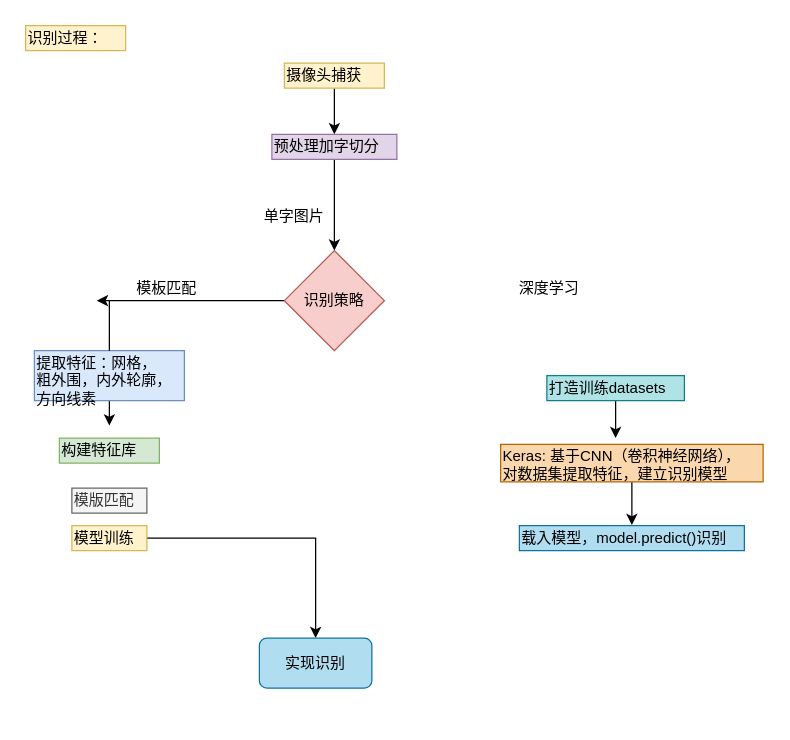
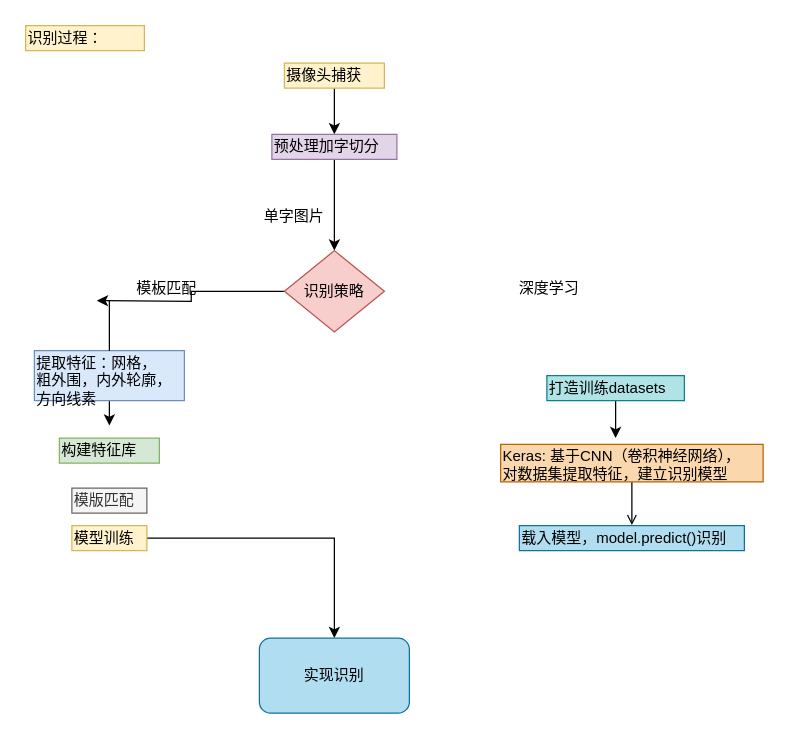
(76, 38) -> (85, 38)
(334, 301) -> (334, 291)
(632, 515) -> (632, 517)
(316, 663) -> (334, 676)
